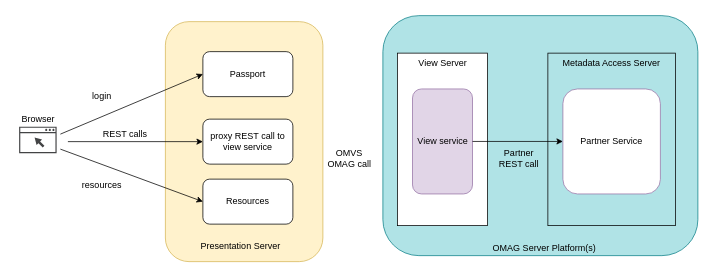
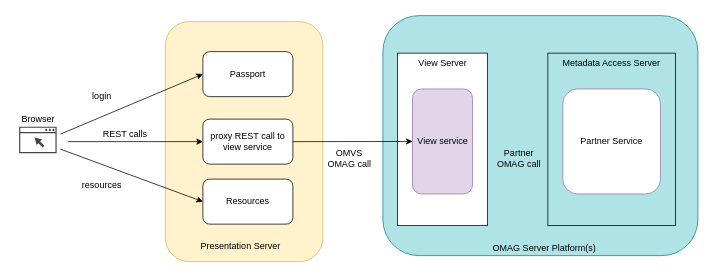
none -> (350, 141)
(515, 141) -> none
(519, 158) -> (519, 158)
